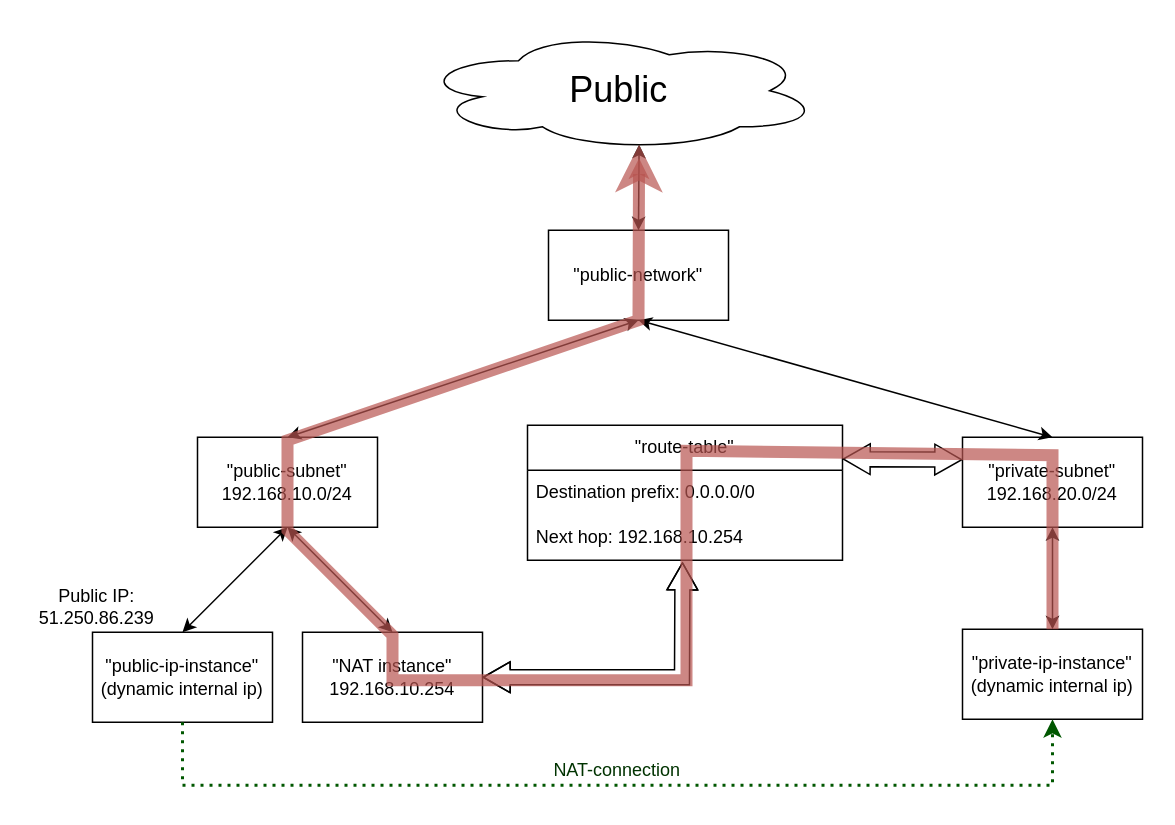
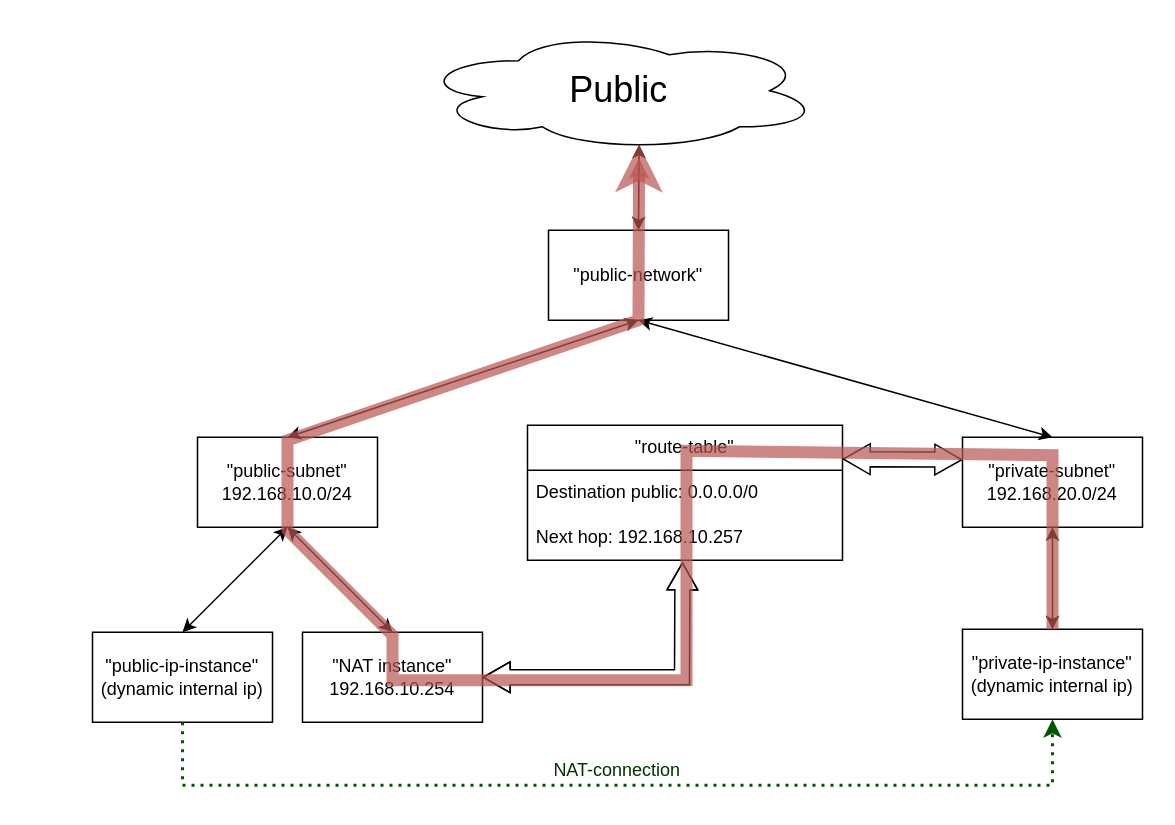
(661, 493) -> (659, 493)
(643, 538) -> (643, 538)
(97, 607) -> none
